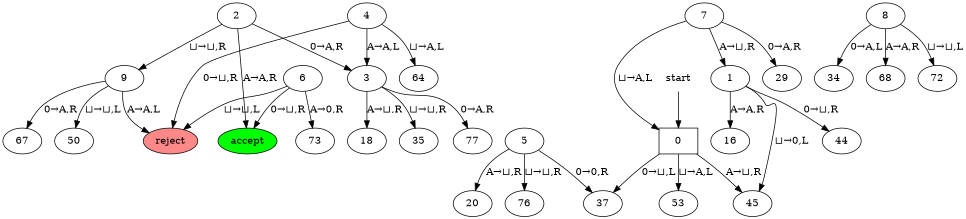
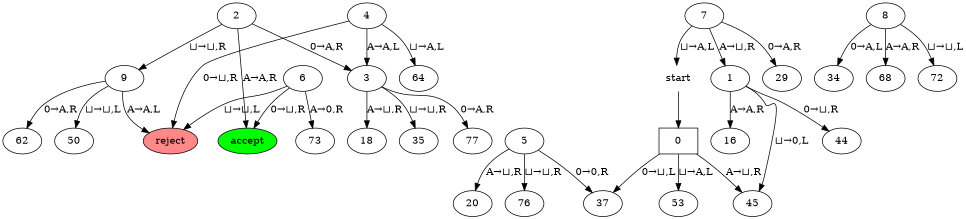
(620, 63) -> (681, 40)
(22, 141) -> (22, 141)
